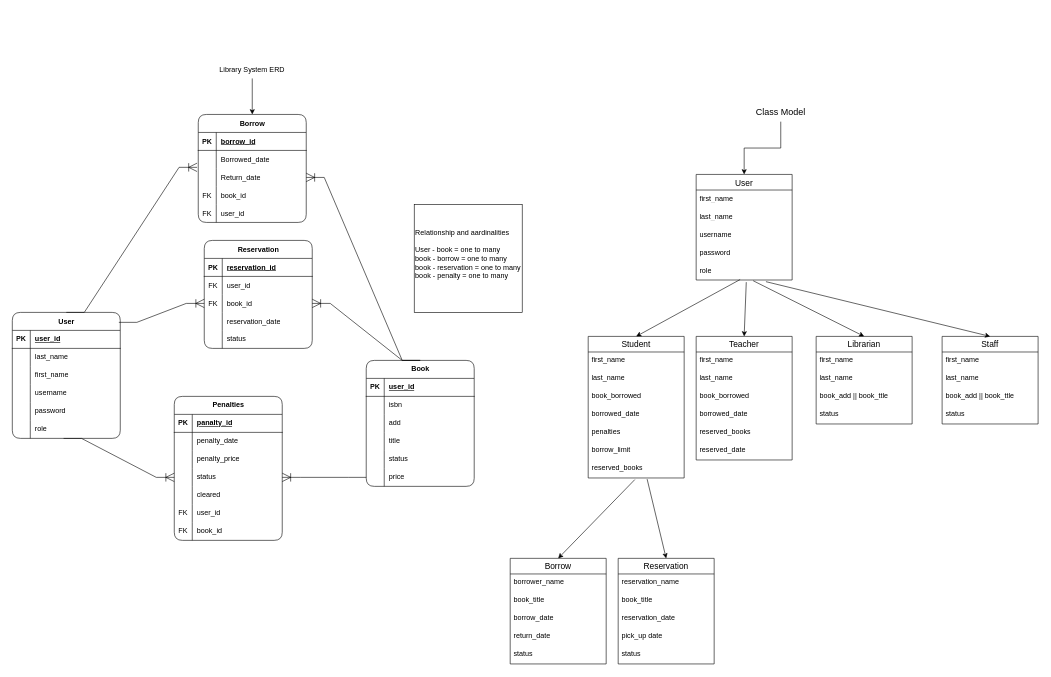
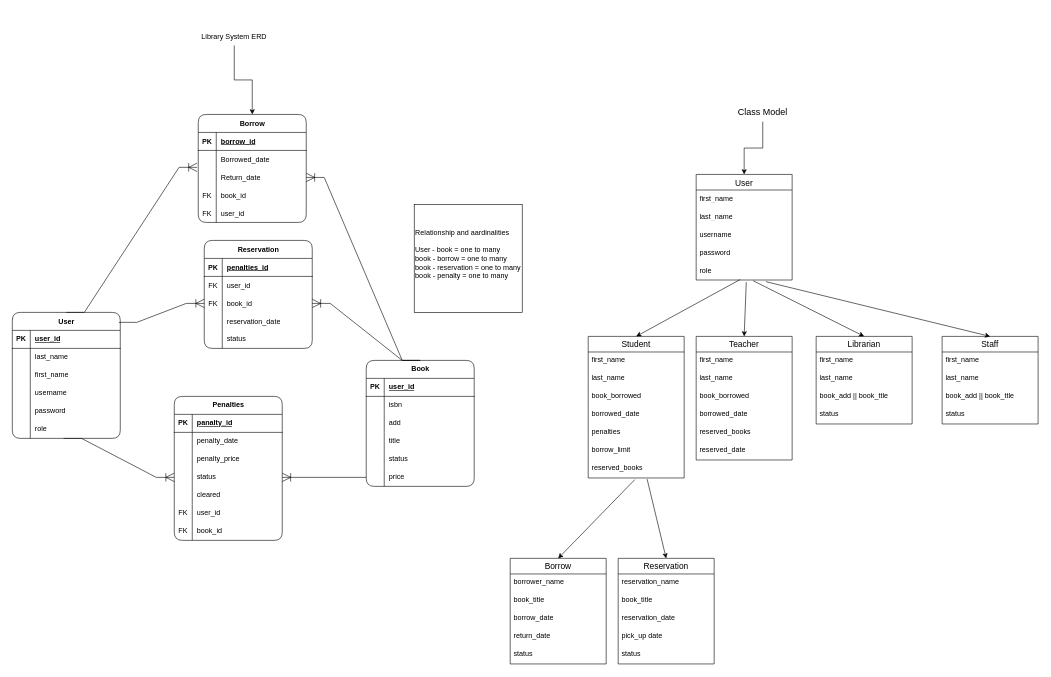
(252, 69) -> (234, 36)
(781, 112) -> (763, 112)
(253, 267) -> (248, 267)
